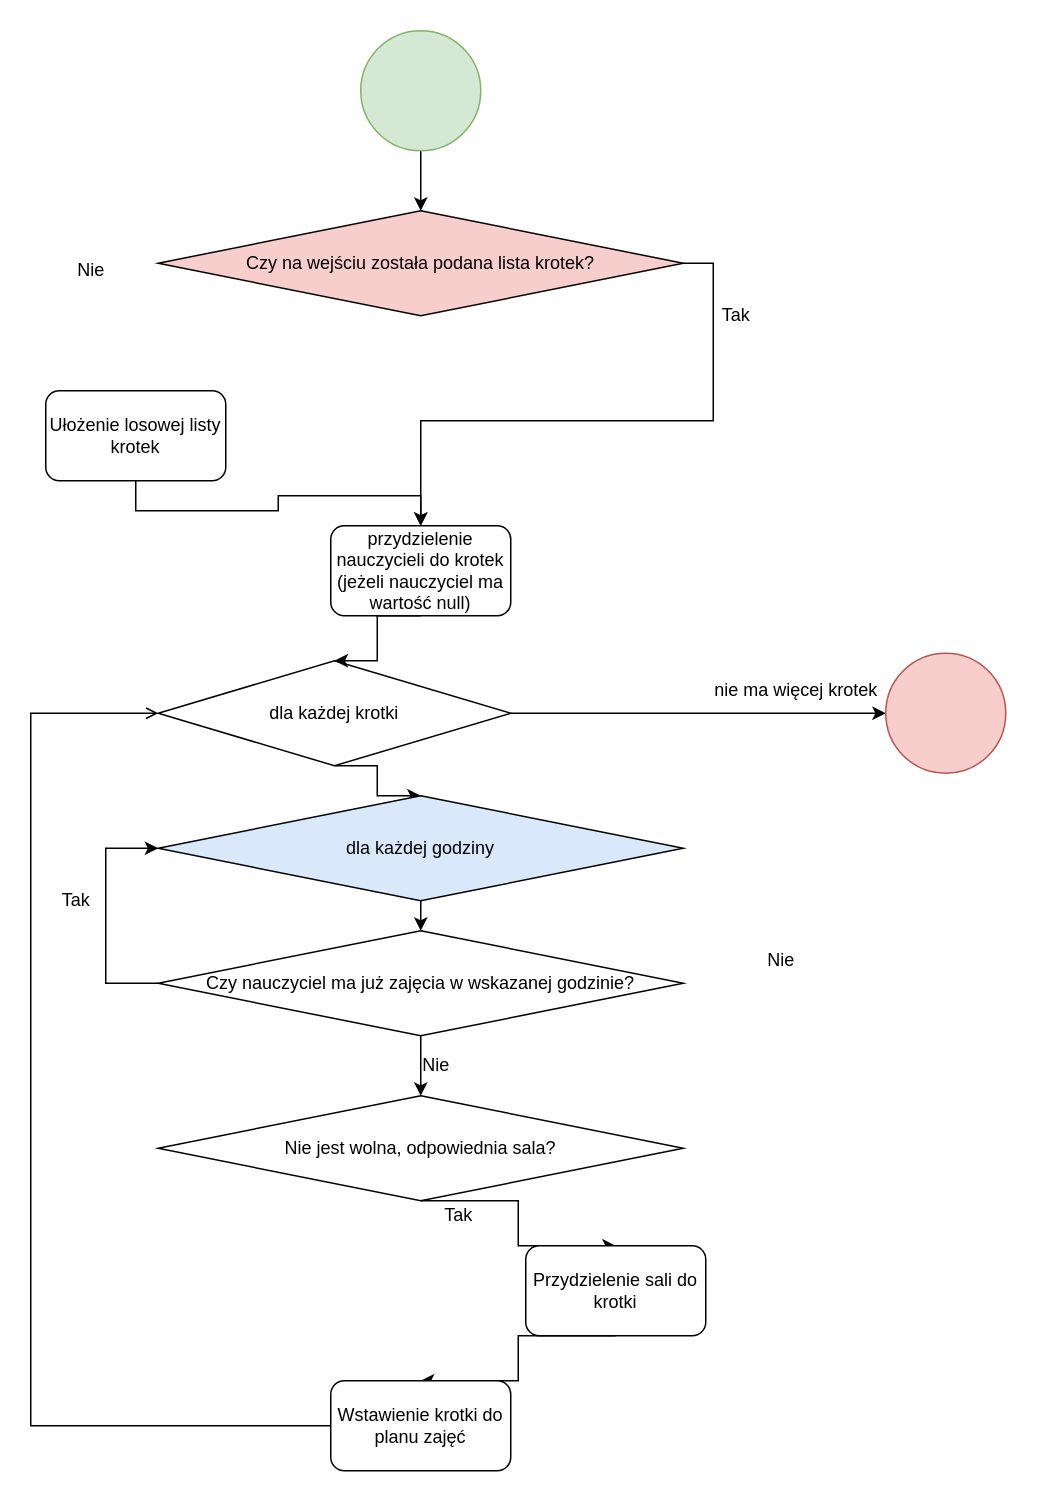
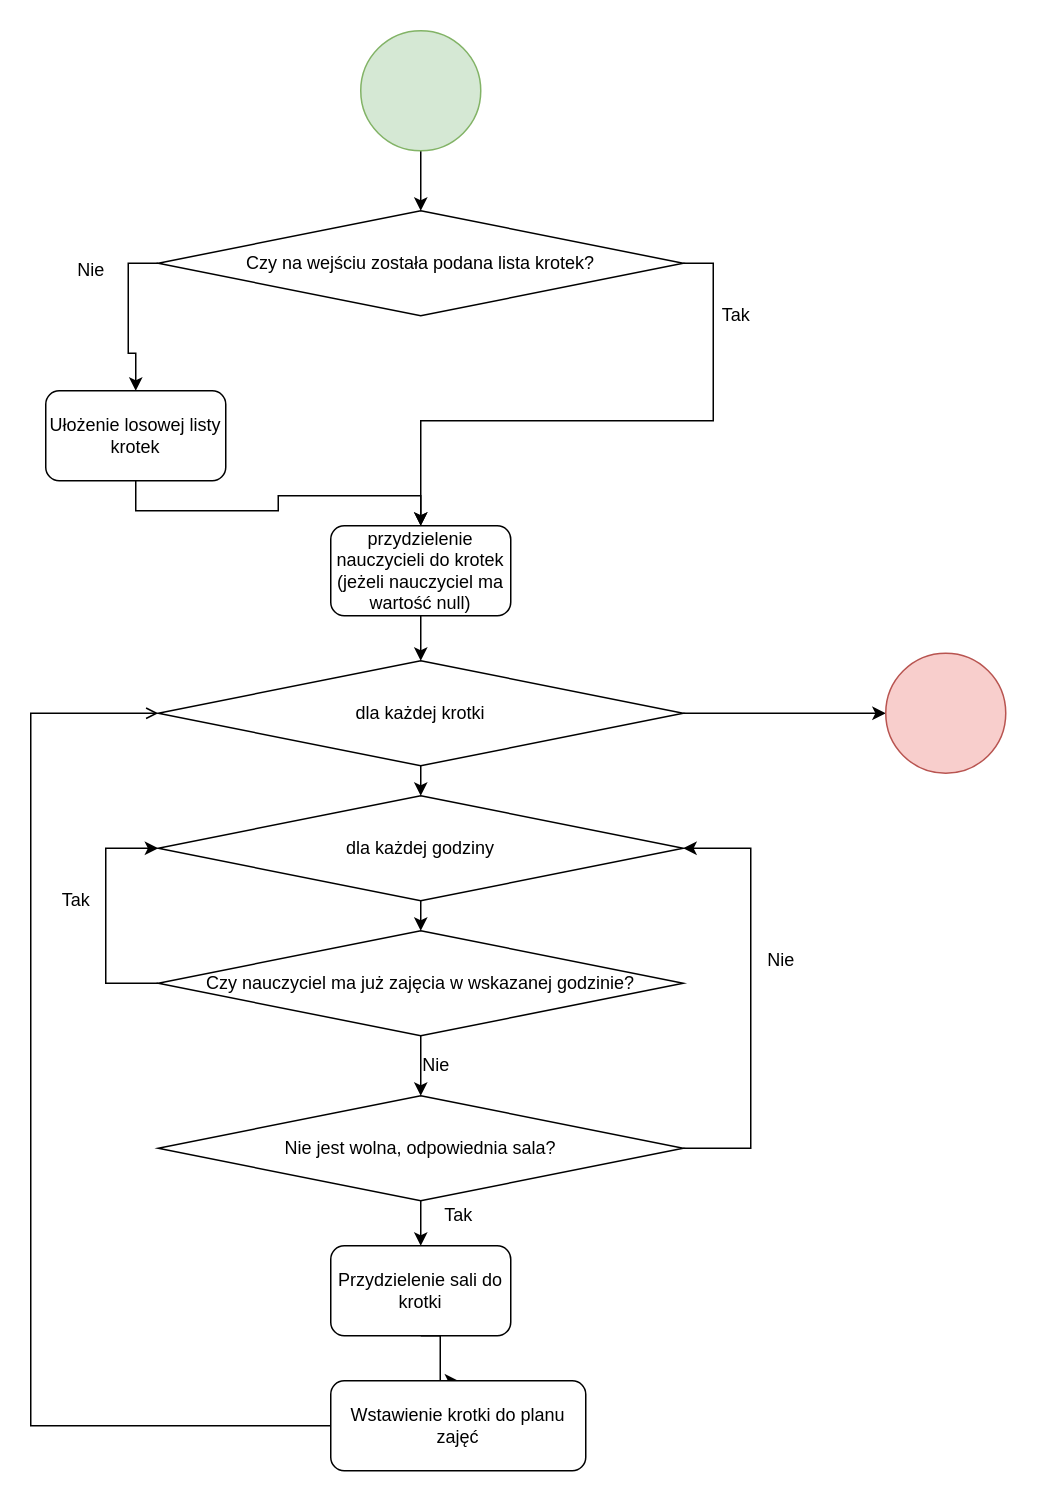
(421, 263) -> (421, 263)
none -> (128, 310)
(796, 691) -> none
(335, 713) -> (421, 713)
(421, 848) -> (421, 848)
none -> (751, 1003)
(616, 1291) -> (421, 1291)
(421, 1426) -> (458, 1426)
